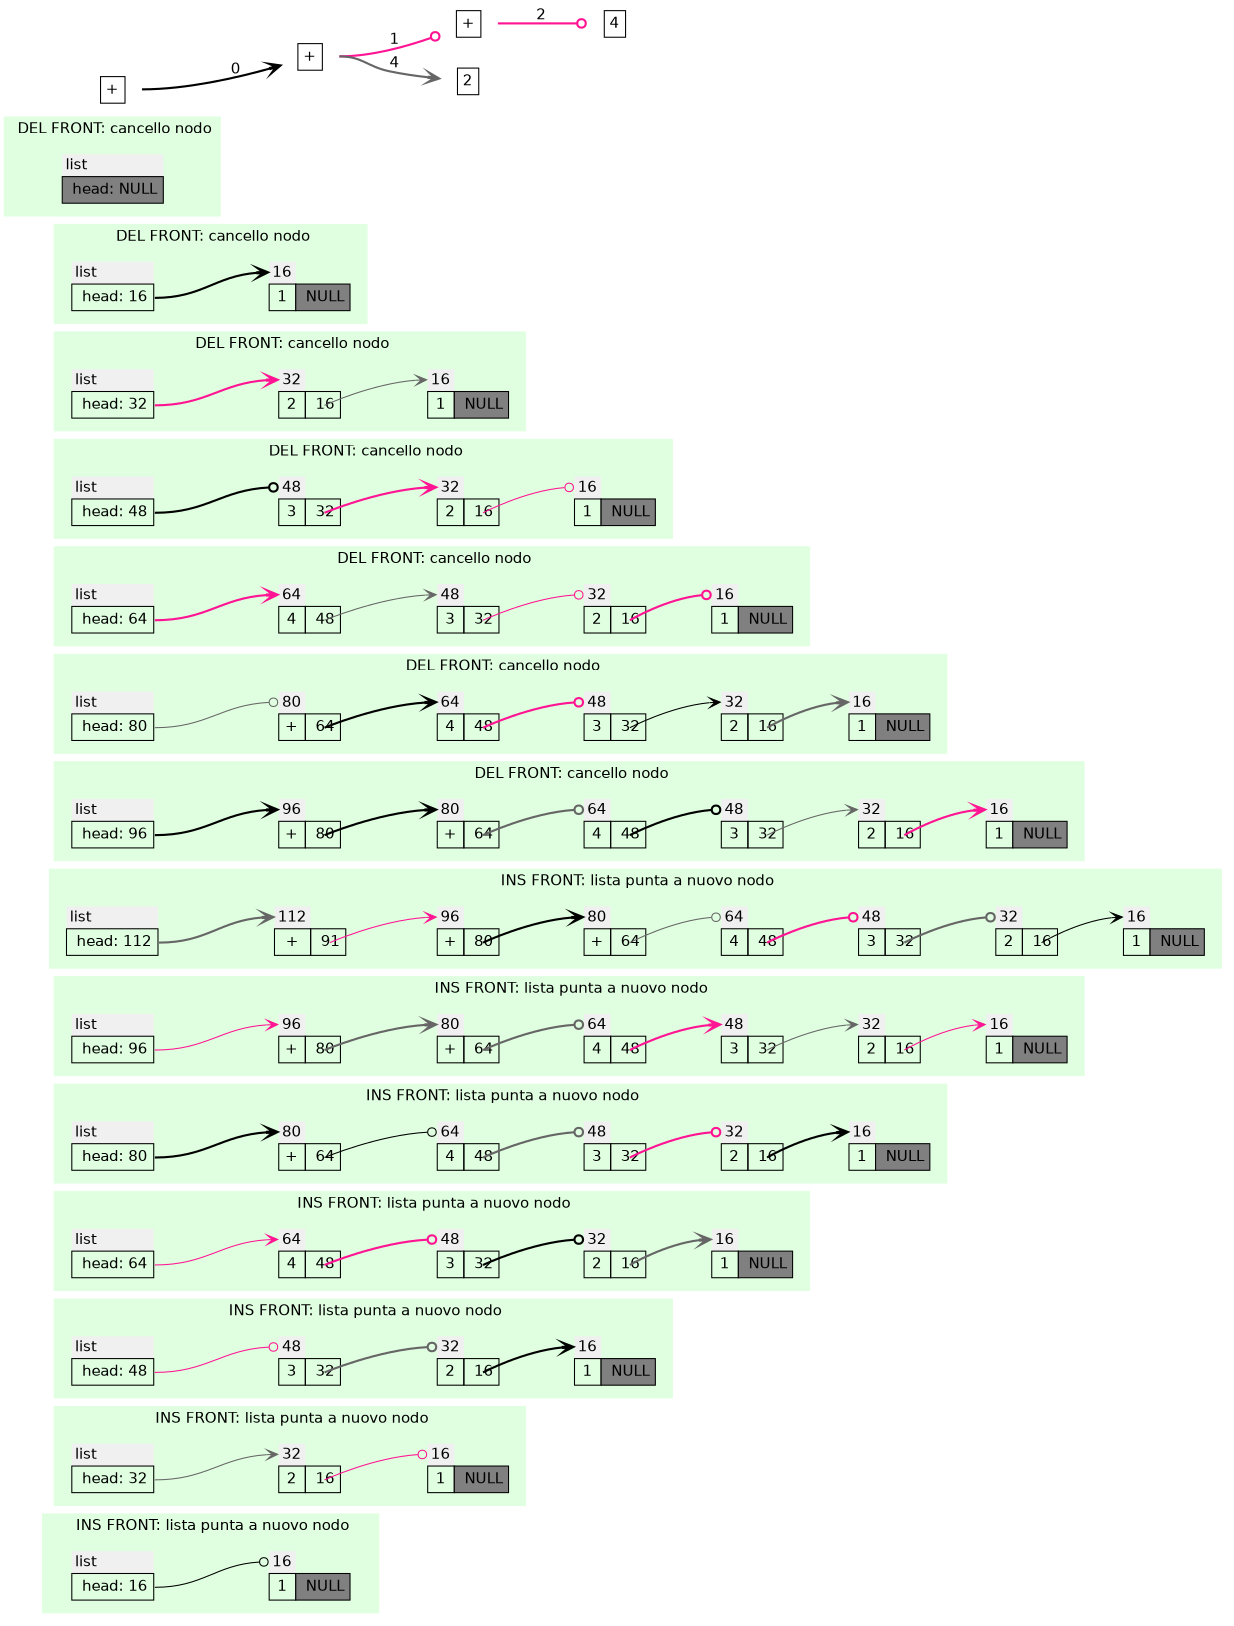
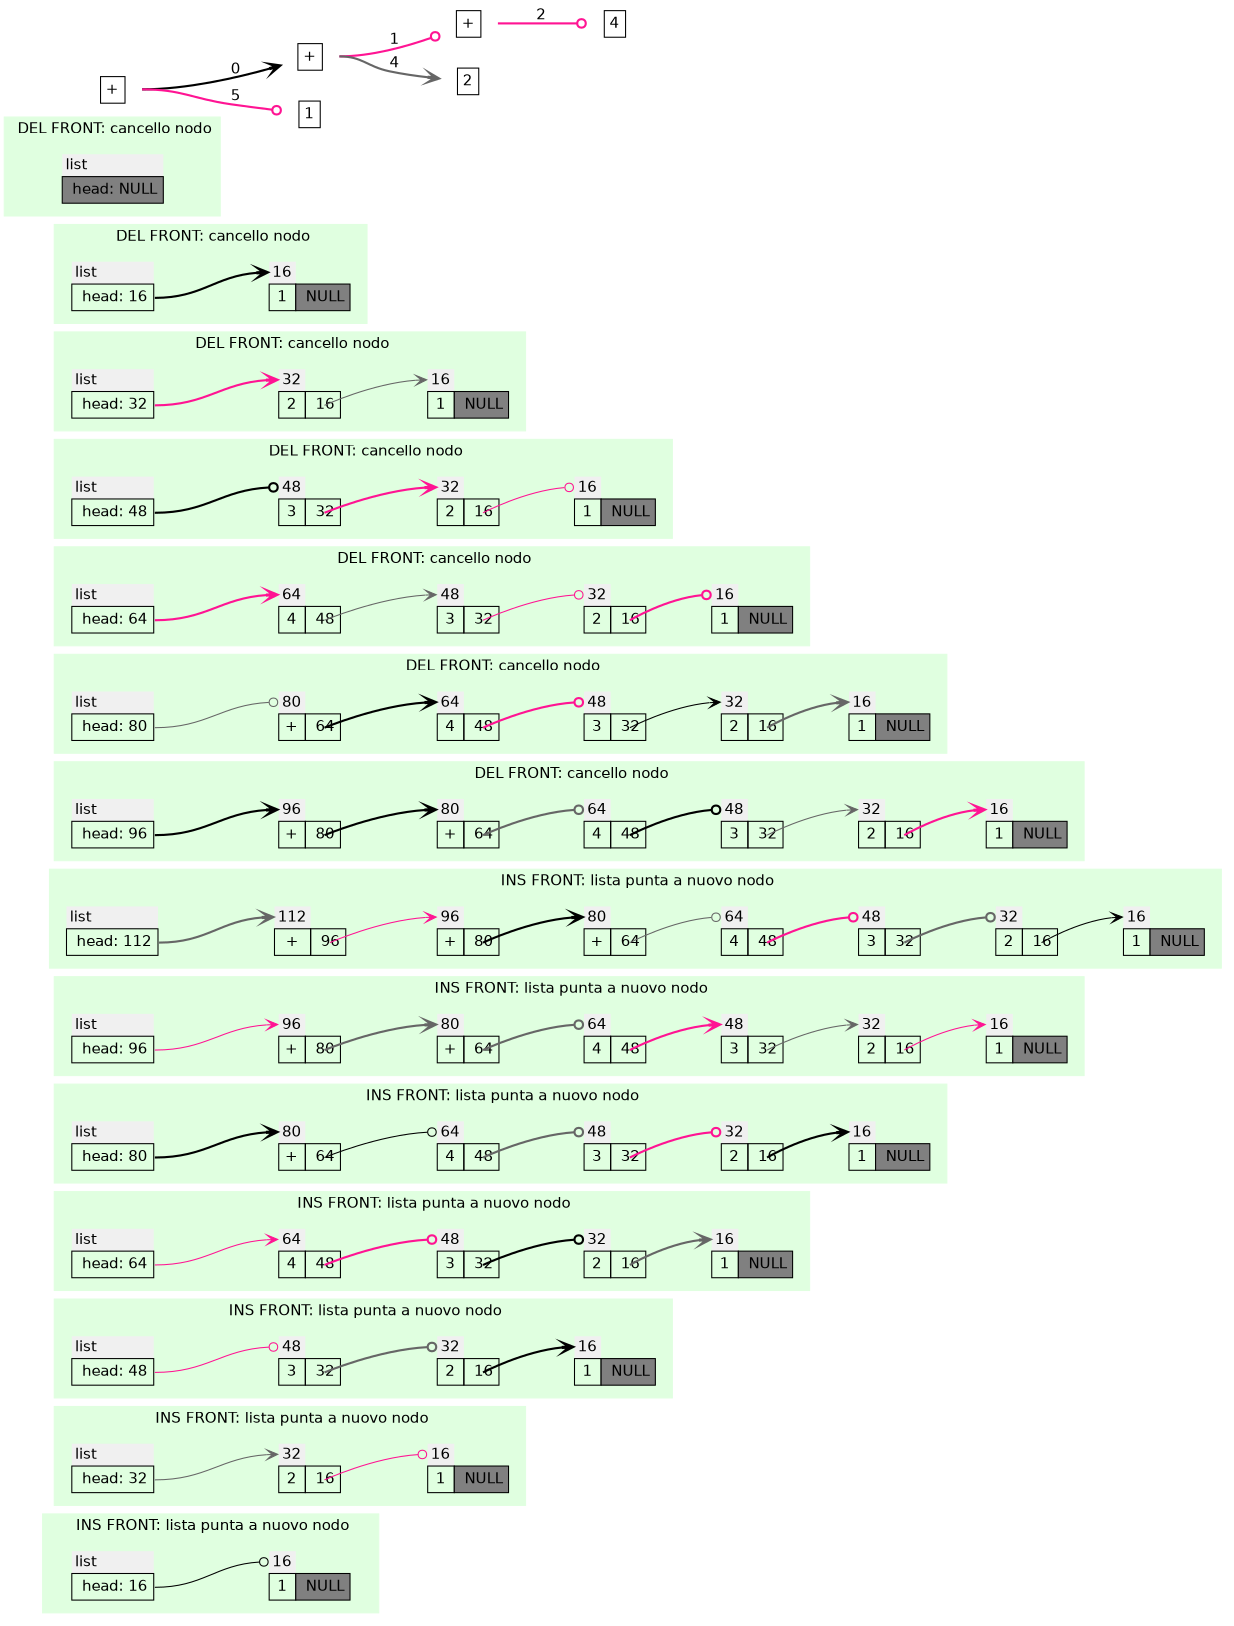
none -> (310, 114)
(328, 942) -> (328, 942)
